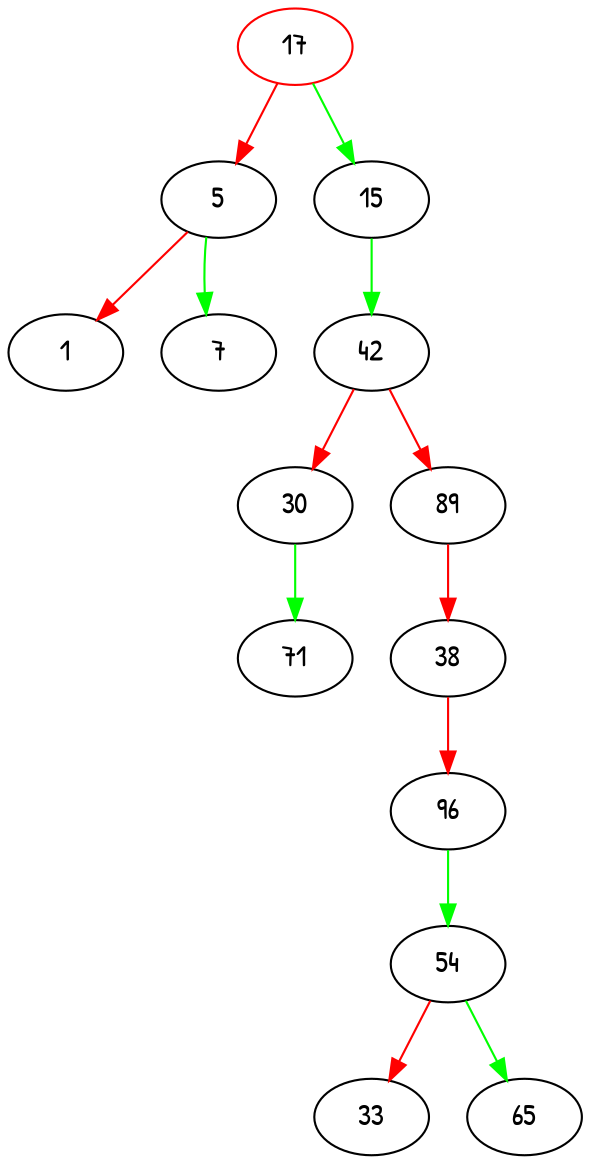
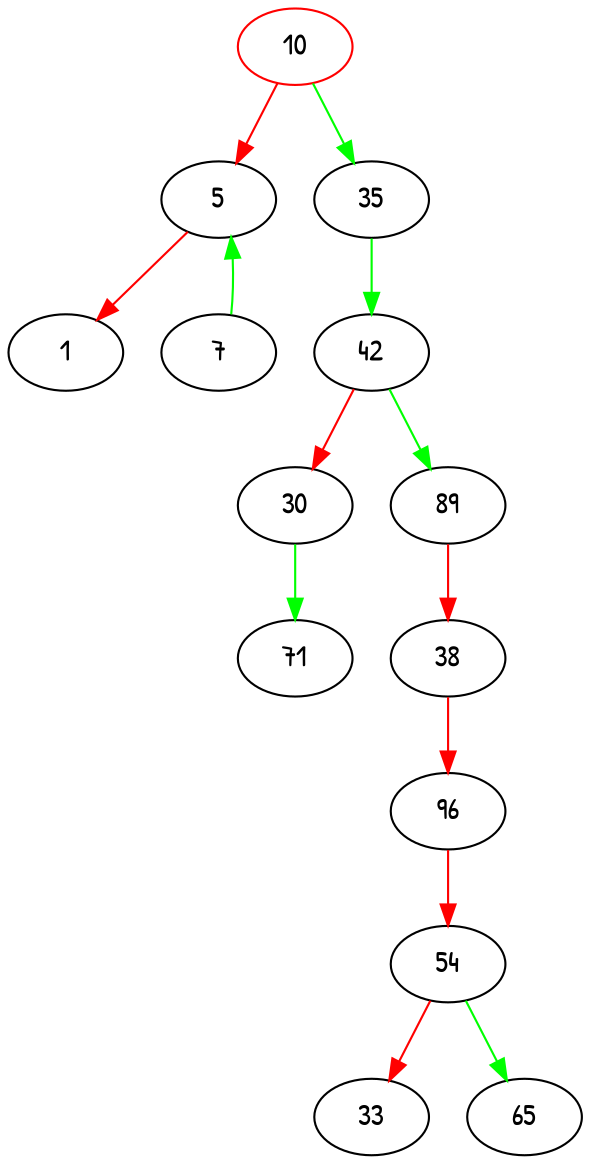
(295, 47) -> (295, 47)
(372, 200) -> (372, 200)
(205, 265) -> (233, 287)
(405, 419) -> (405, 419)
(448, 877) -> (448, 877)
